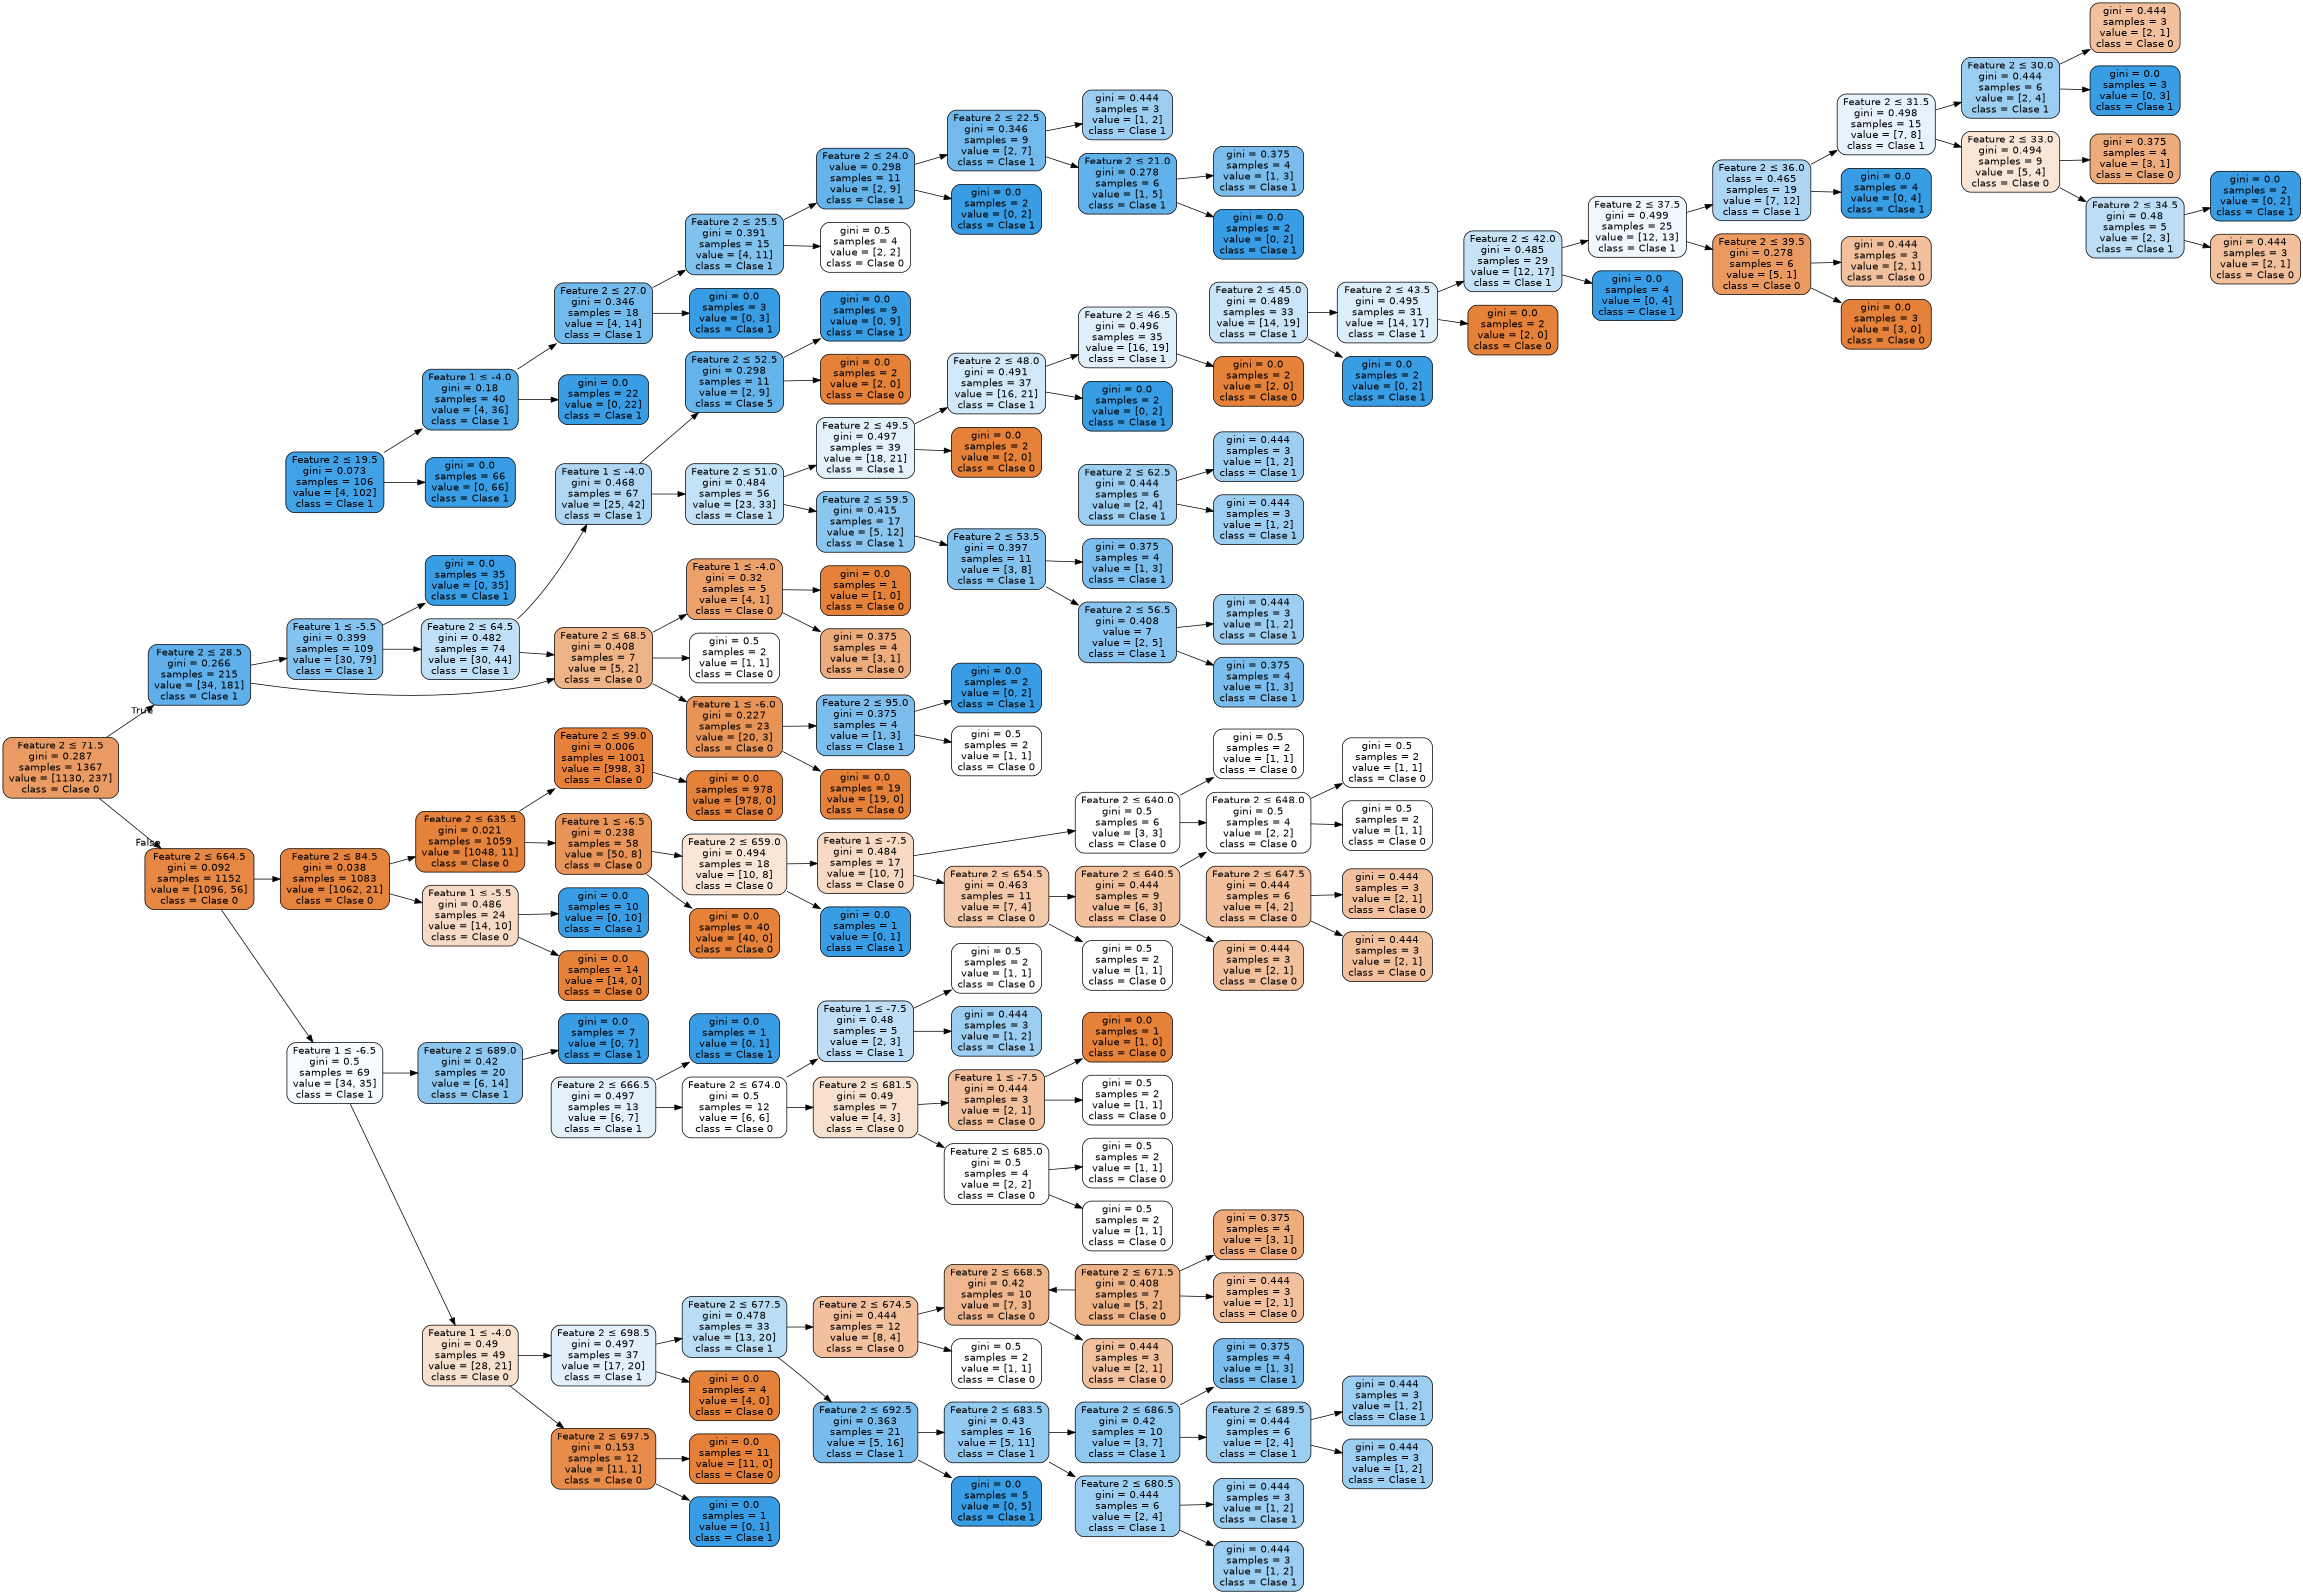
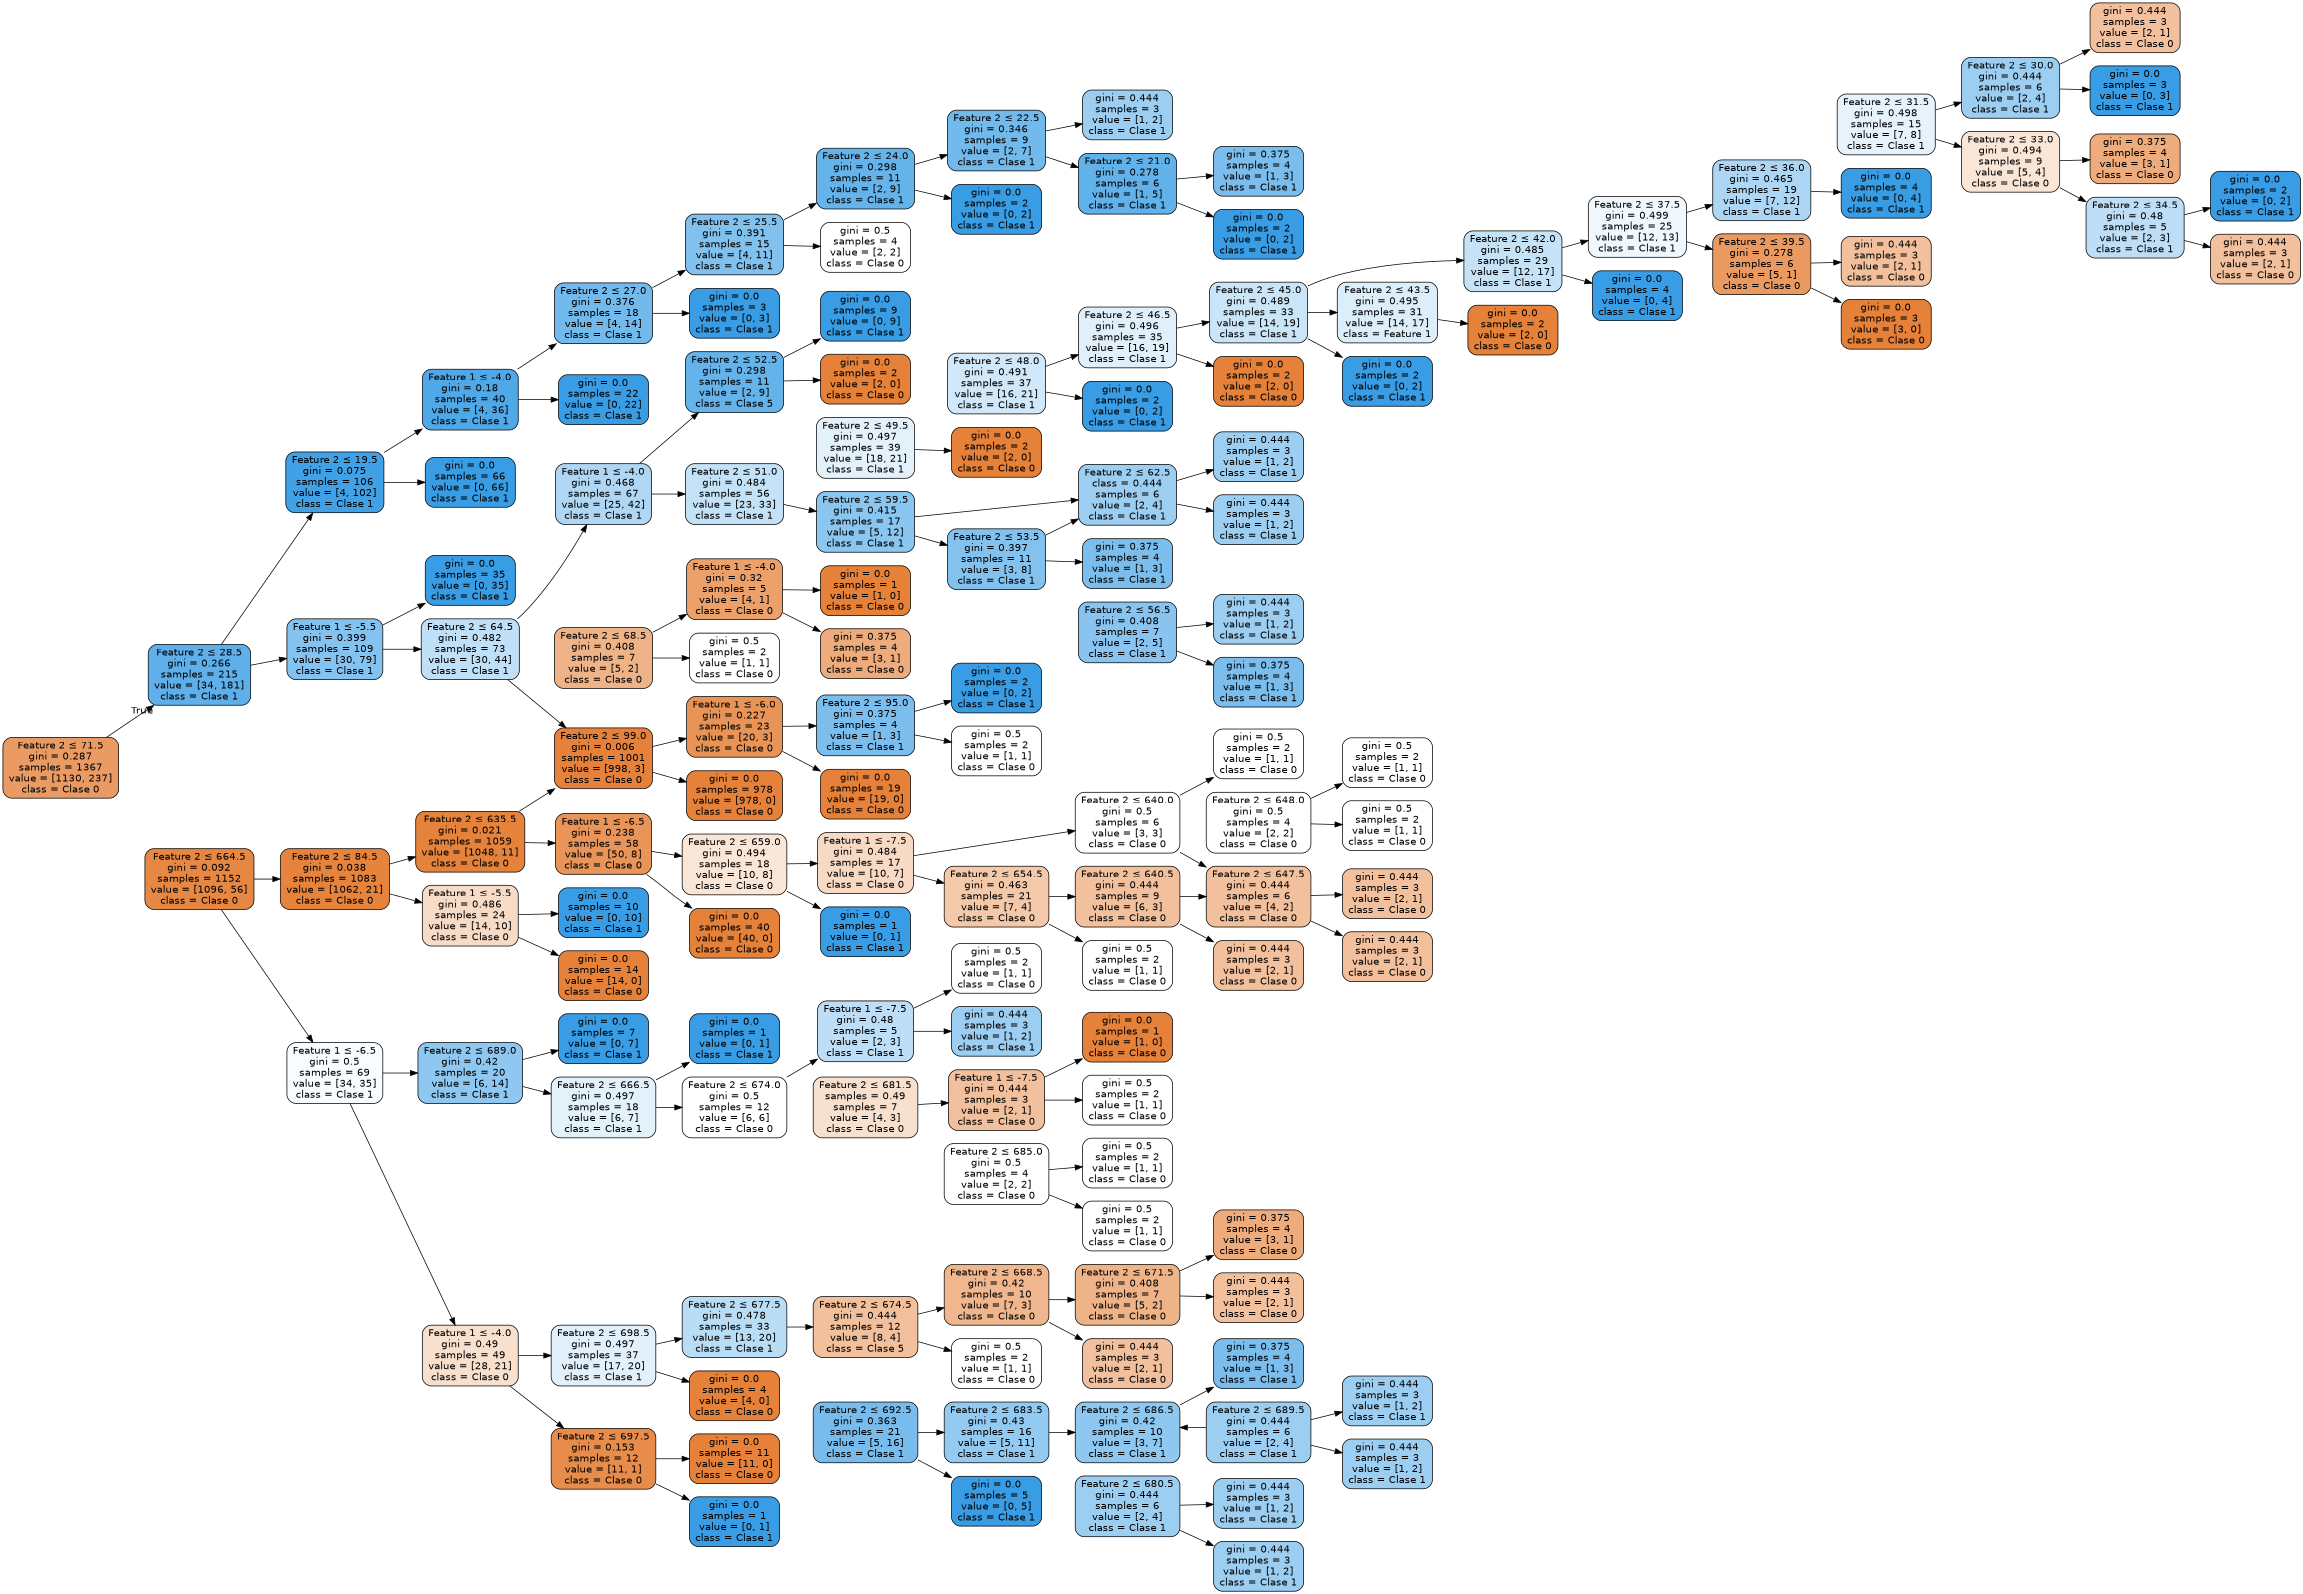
(1821, 159) -> none
(866, 167) -> (866, 167)
(1762, 179) -> (1762, 179)
(1447, 288) -> (1381, 267)
(603, 302) -> (603, 302)
none -> (1189, 326)
(1387, 334) -> (1387, 334)
(928, 417) -> none
(335, 471) -> (335, 471)
(796, 472) -> none
(1128, 483) -> (1128, 483)
none -> (993, 509)
(1059, 594) -> (1059, 529)
(1128, 632) -> (1128, 632)
(470, 649) -> (470, 649)
(533, 653) -> (534, 701)
(666, 691) -> (666, 743)
(399, 695) -> (265, 582)
(127, 821) -> none
(1189, 823) -> (1190, 858)
(1190, 862) -> (1189, 897)
(997, 896) -> (997, 896)
none -> (533, 1089)
(866, 1096) -> (866, 1096)
(603, 1107) -> (603, 1107)
(796, 1107) -> none
(928, 1139) -> none
(1066, 1290) -> (1058, 1300)
(866, 1349) -> (866, 1349)
(802, 1377) -> none
(1189, 1437) -> (1197, 1427)
(1059, 1468) -> none
